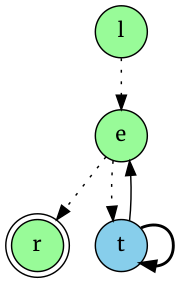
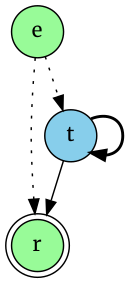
(121, 32) -> none
(131, 198) -> (57, 181)
